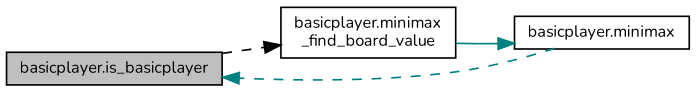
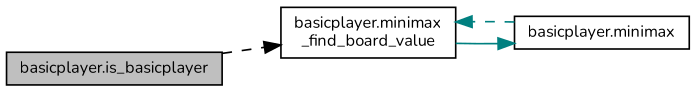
(399, 77) -> (493, 22)
